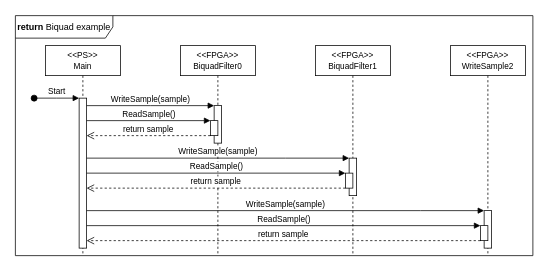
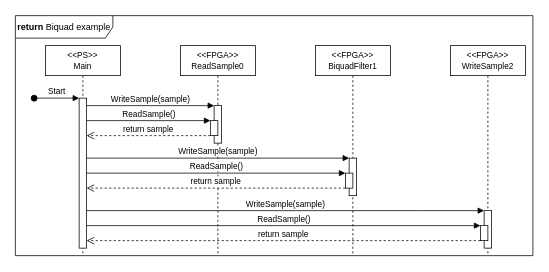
(218, 60) -> (218, 60)
